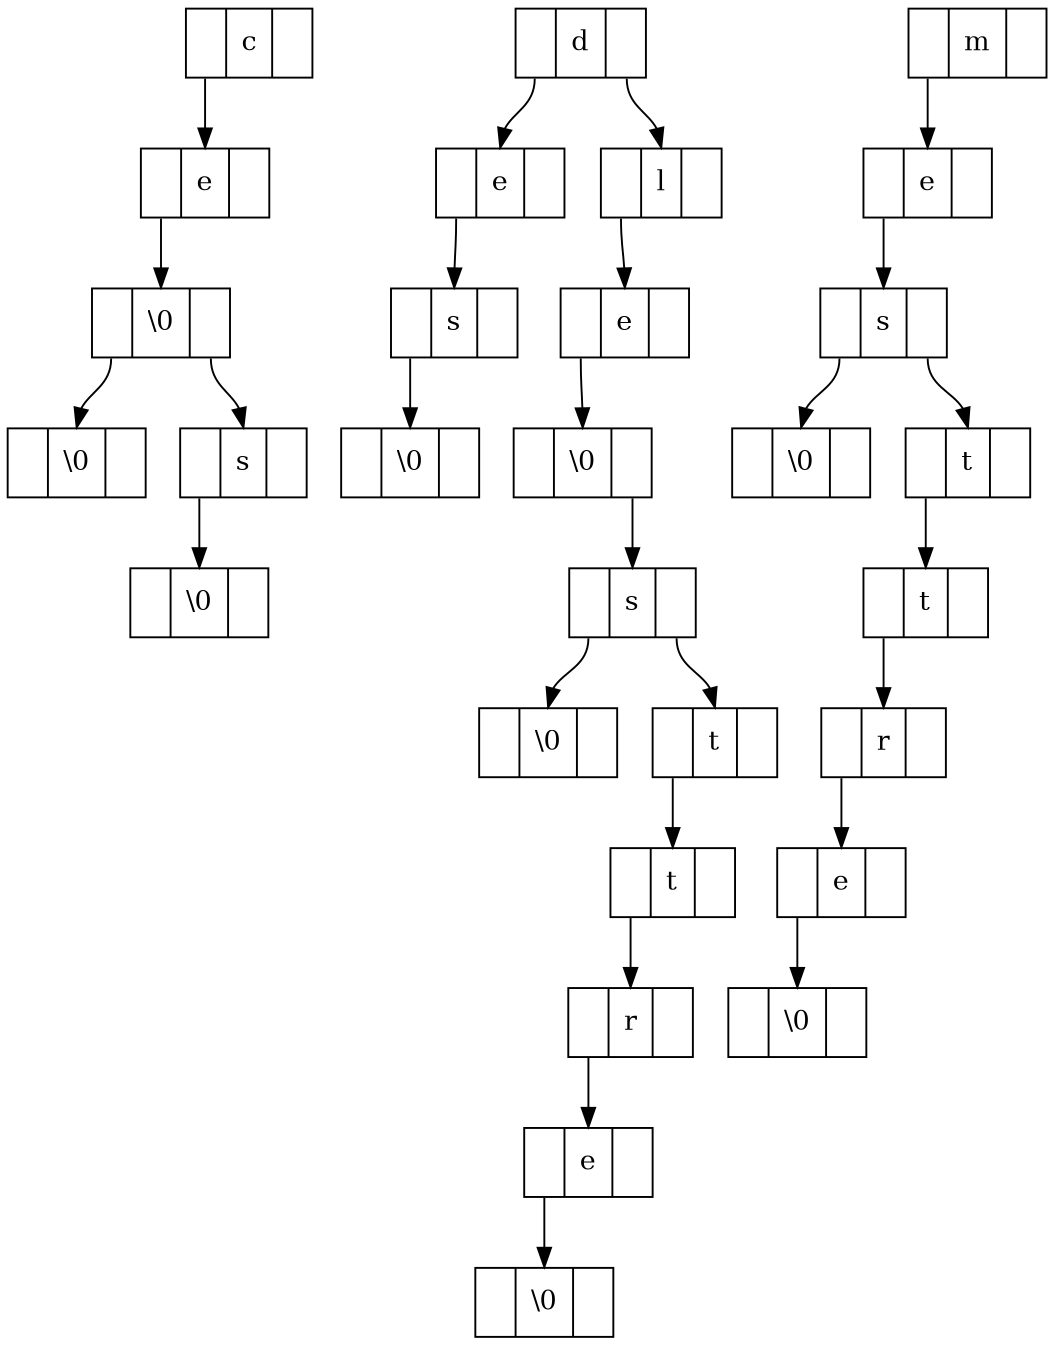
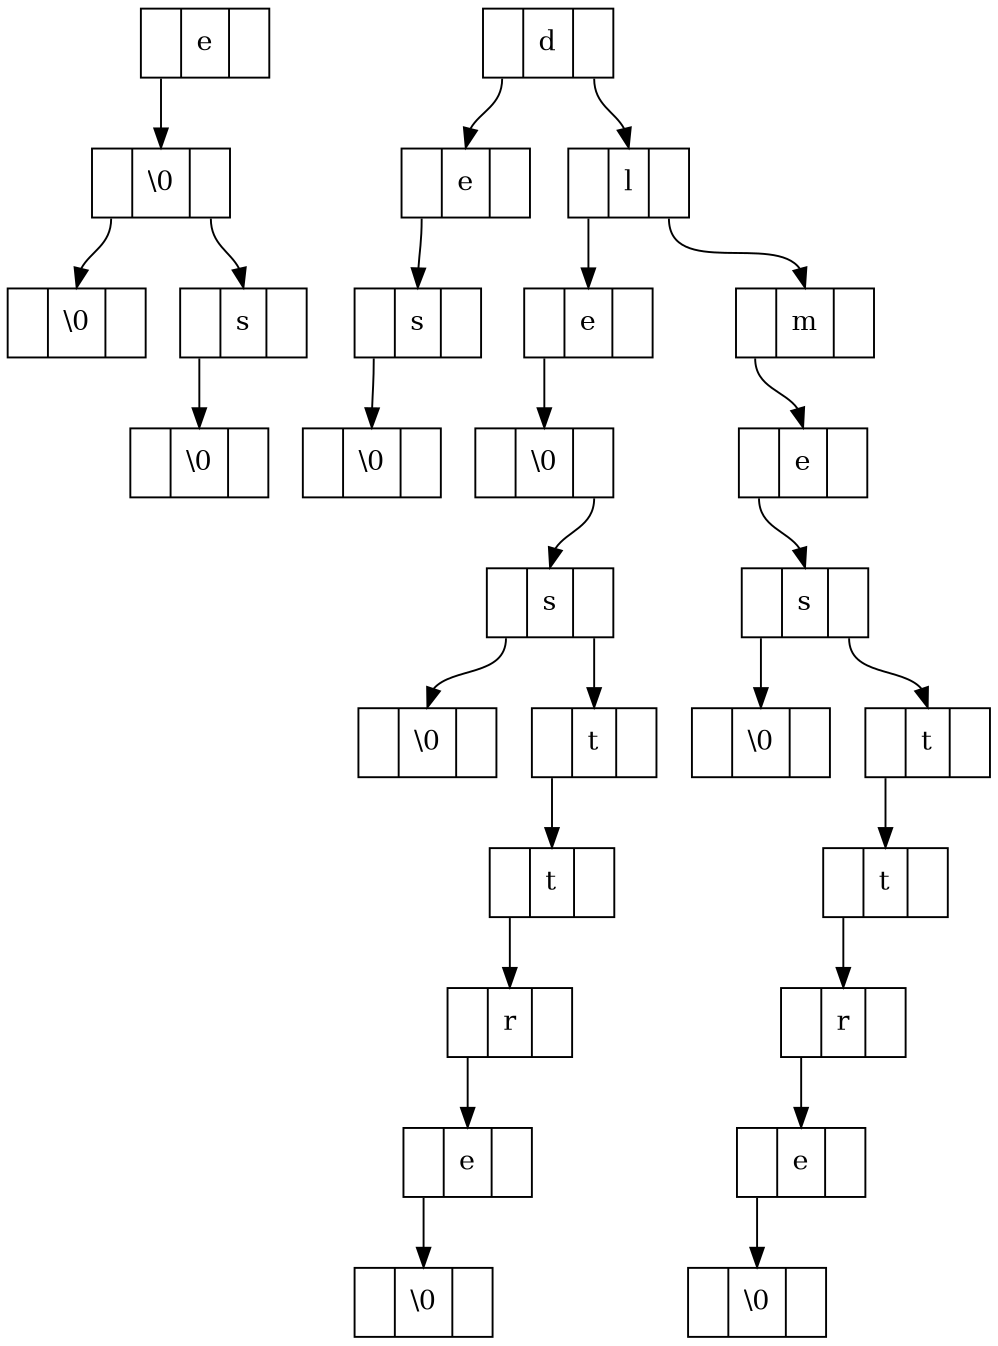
(249, 43) -> none
none -> (727, 253)
